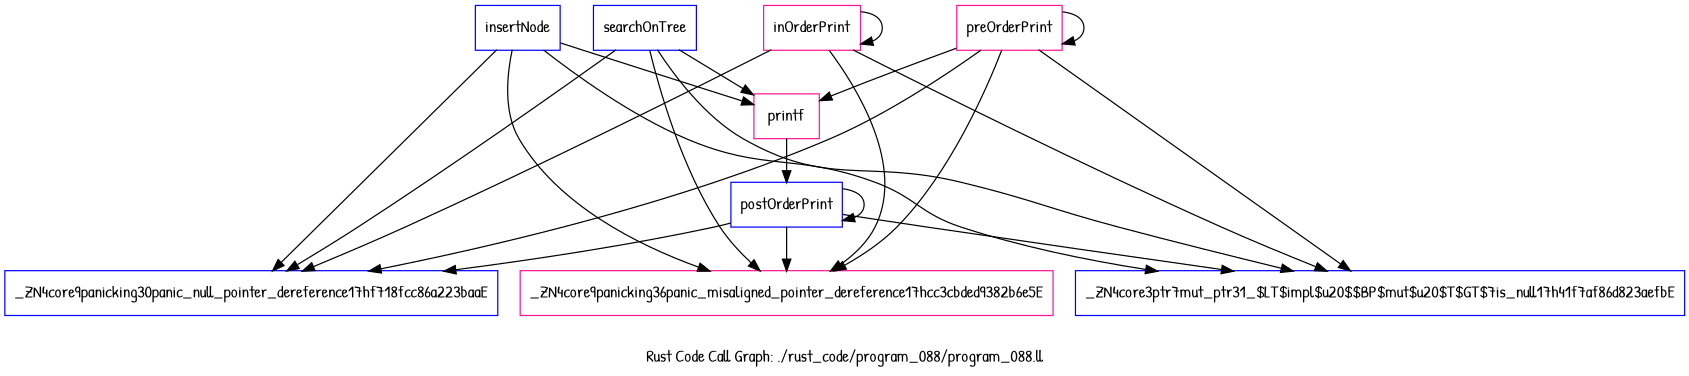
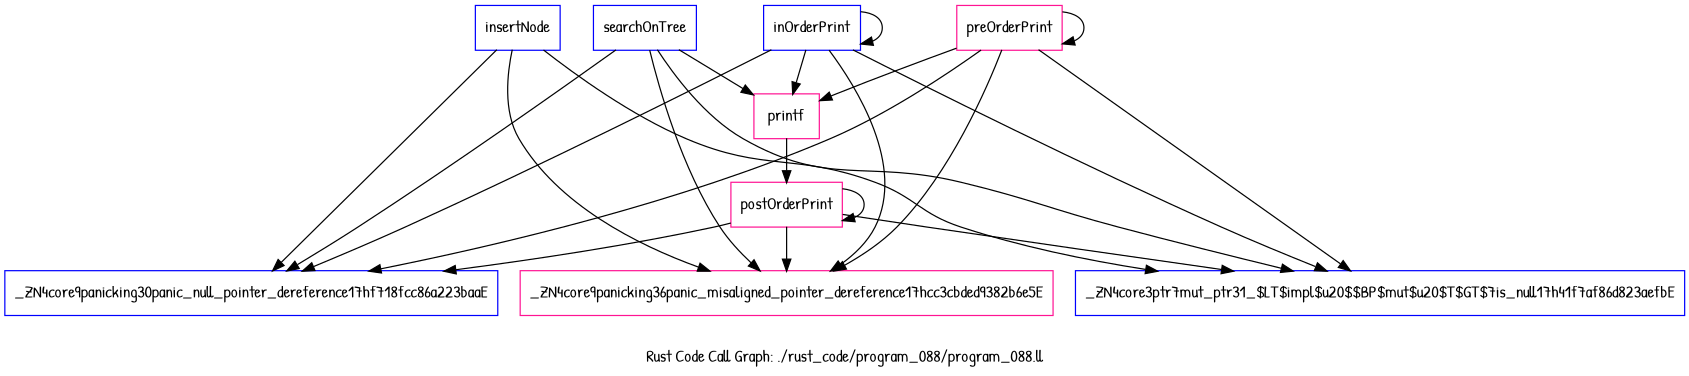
(812, 28) -> (812, 28)
(646, 71) -> (801, 66)
(787, 205) -> (787, 205)
